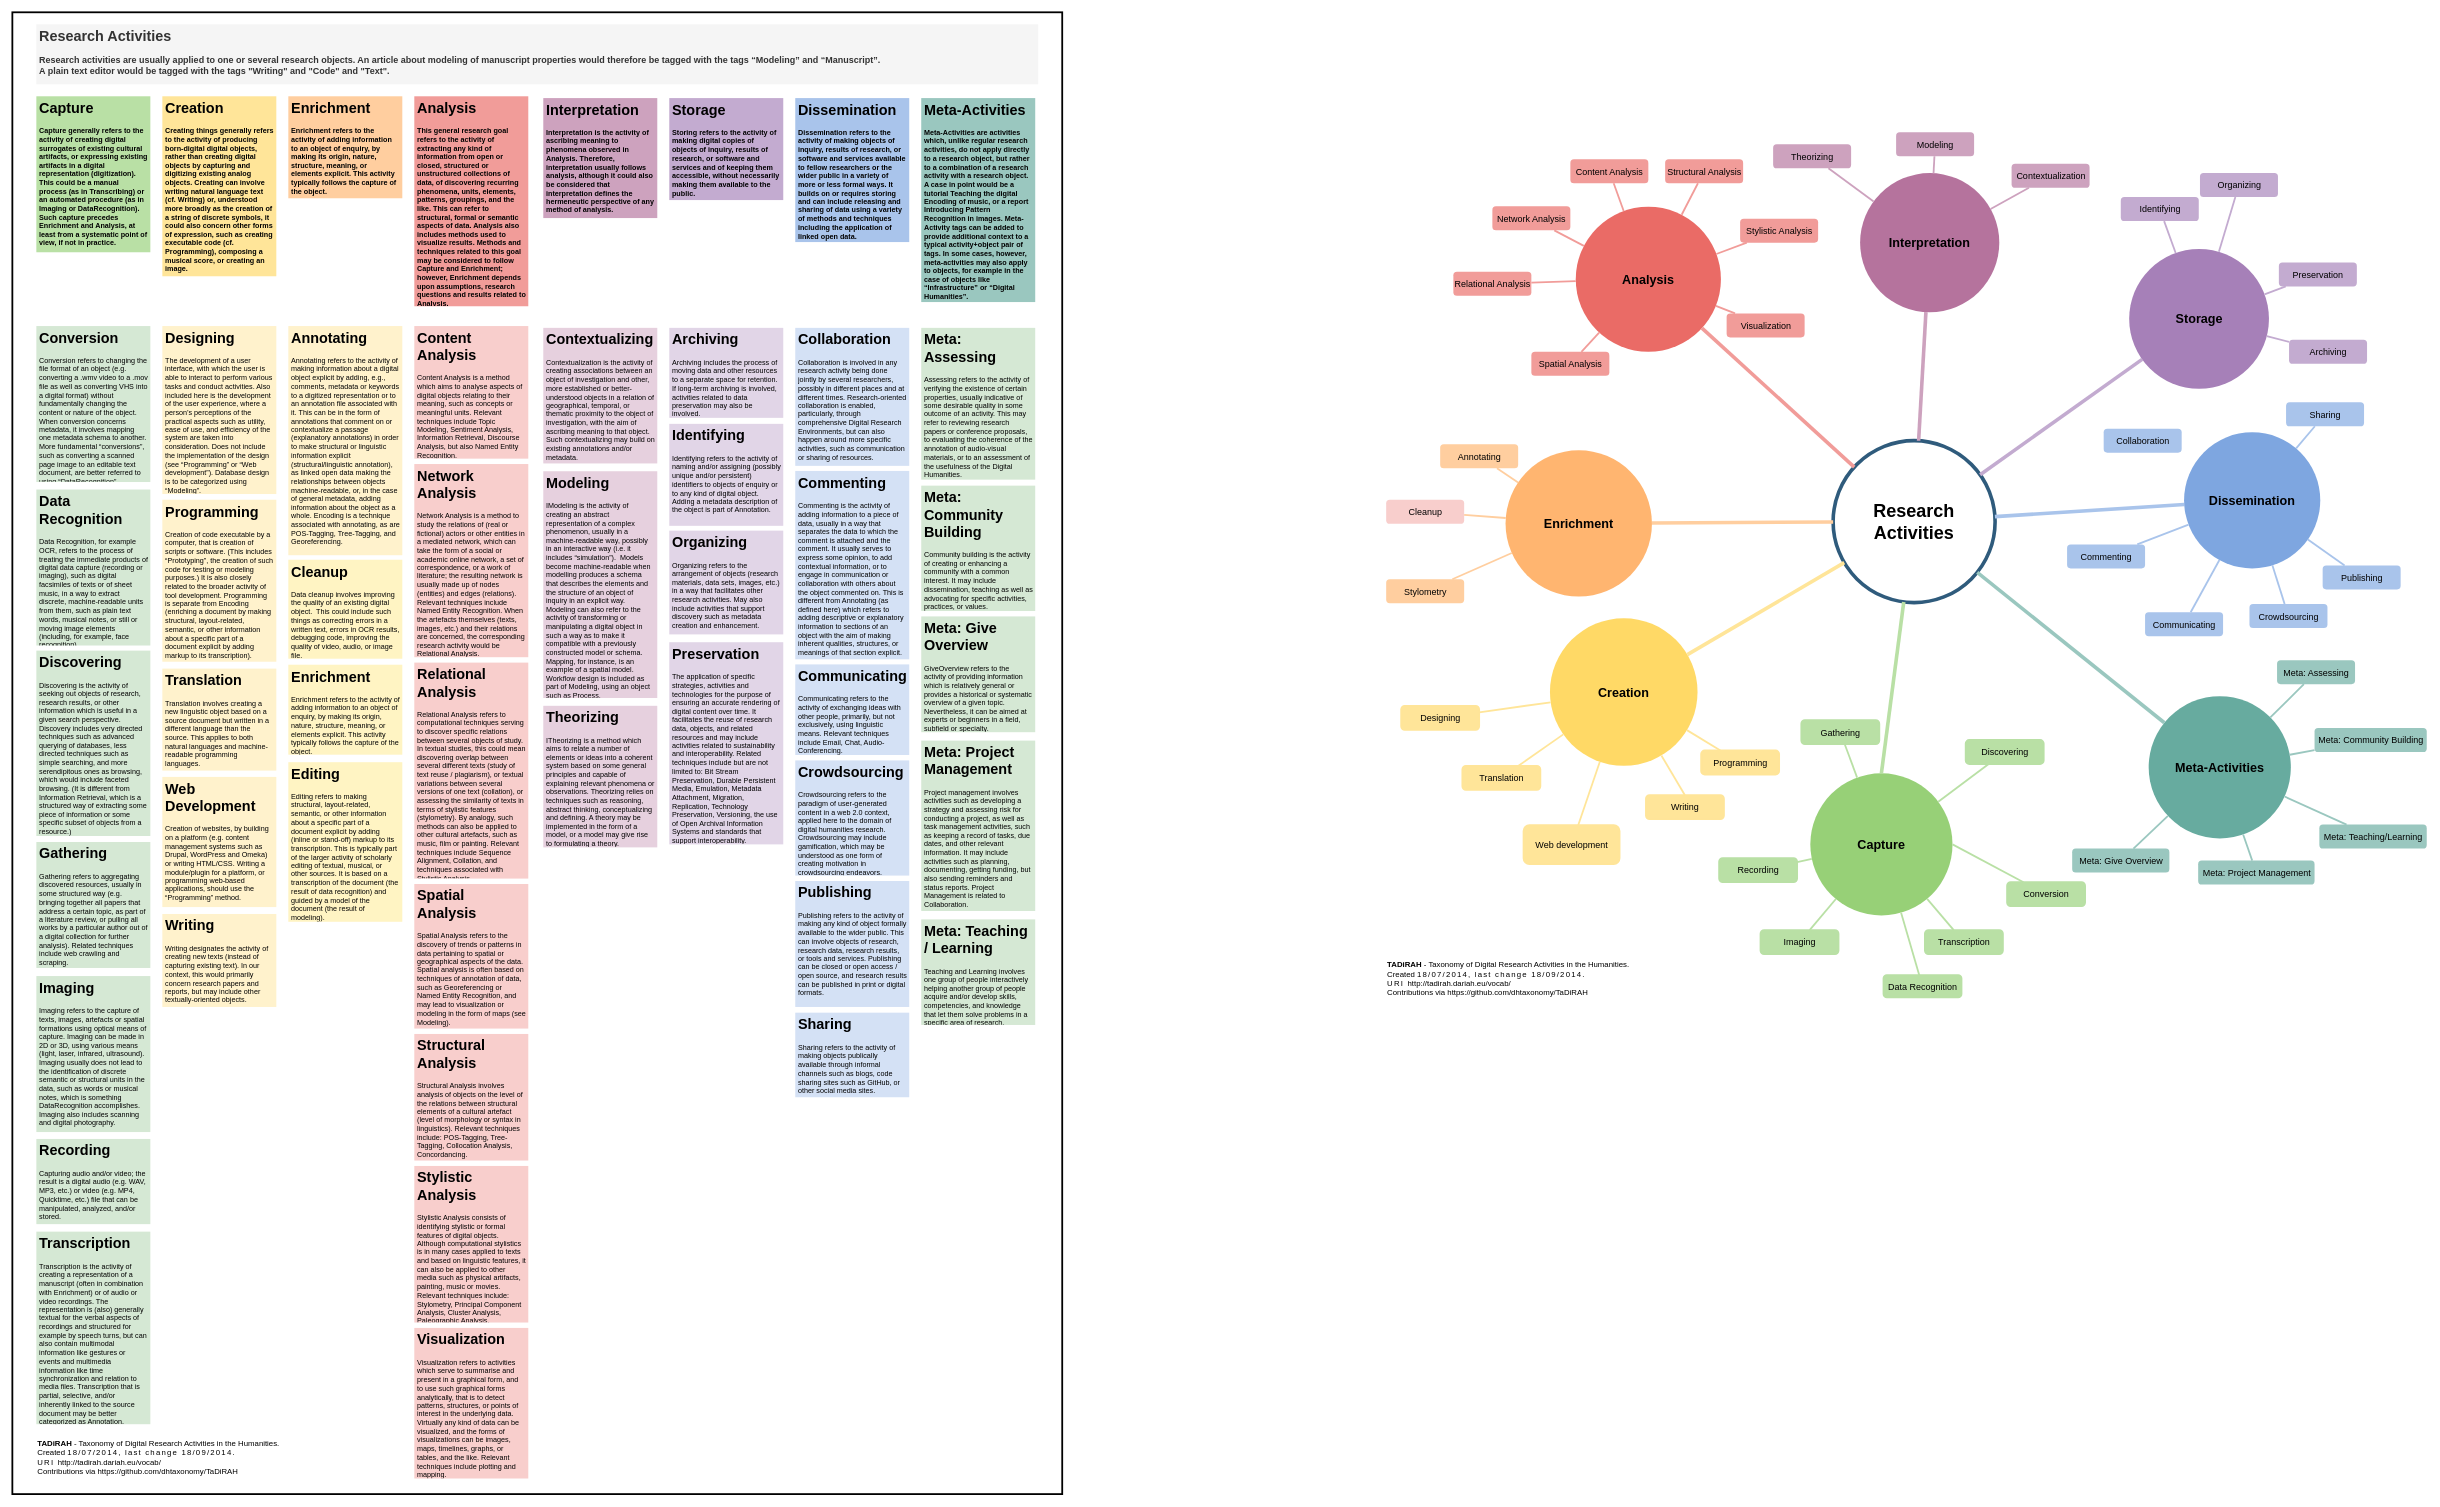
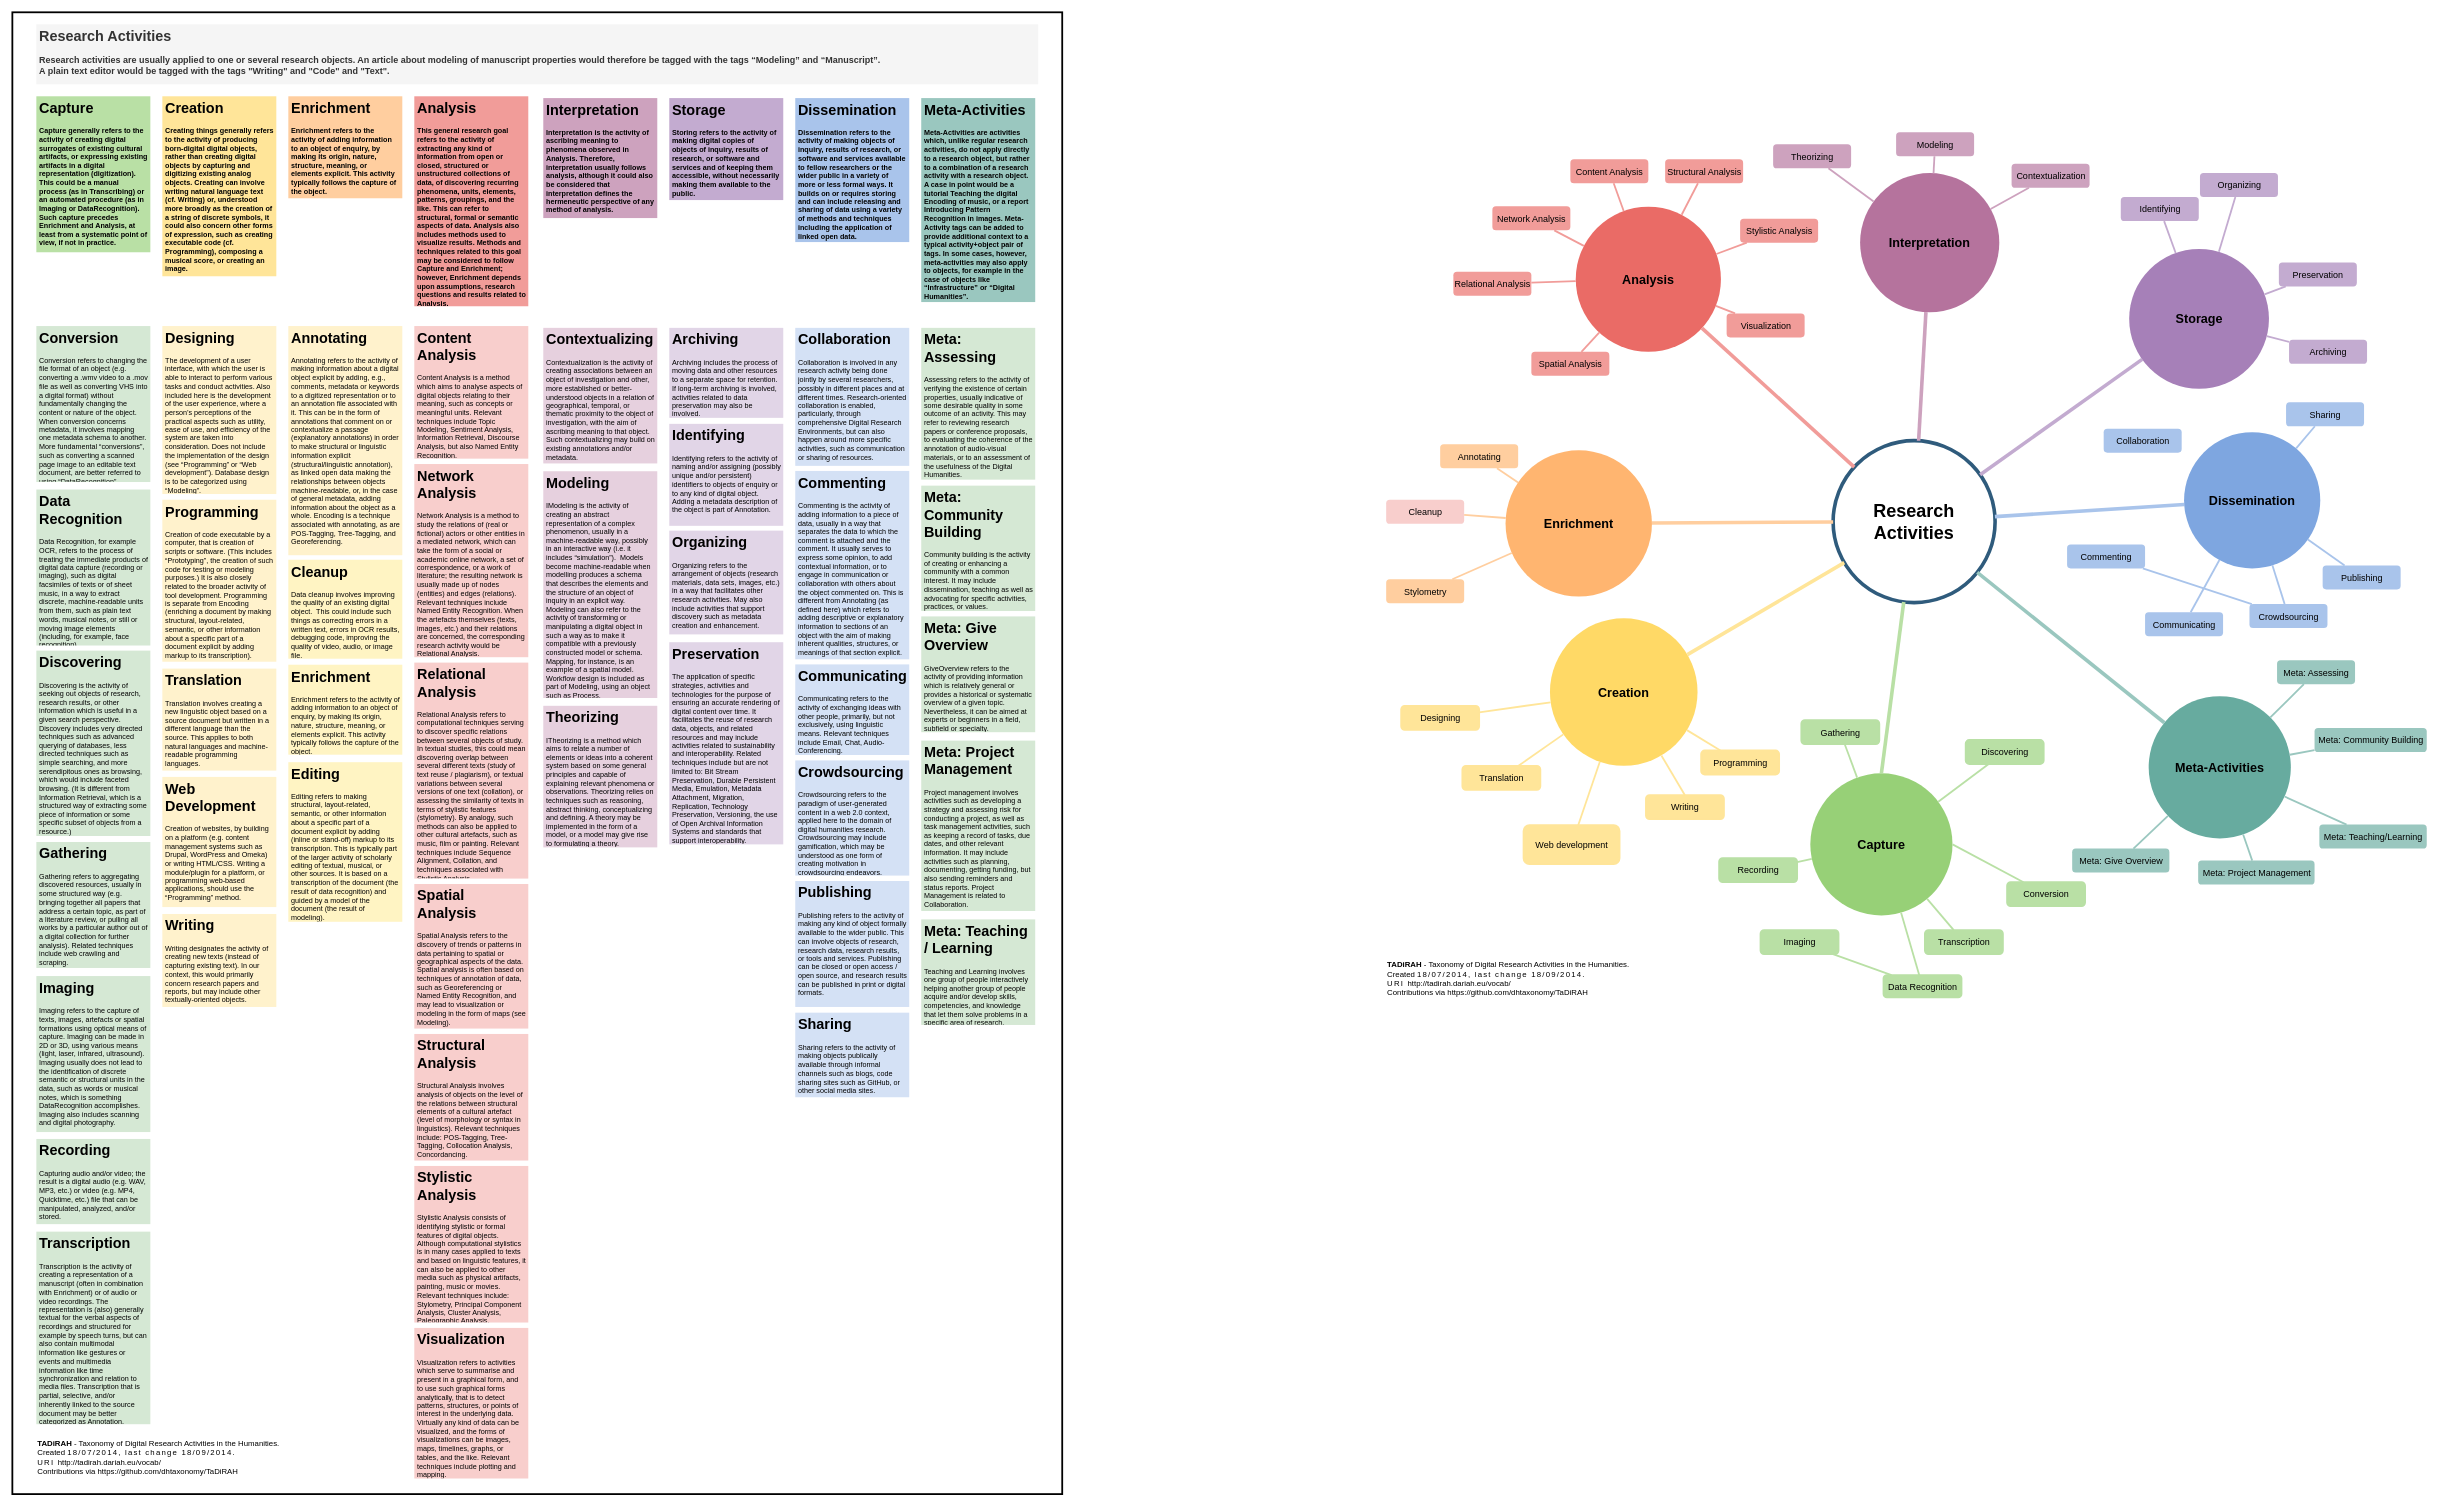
(2163, 535) -> (2198, 586)
(1823, 915) -> (1862, 964)
